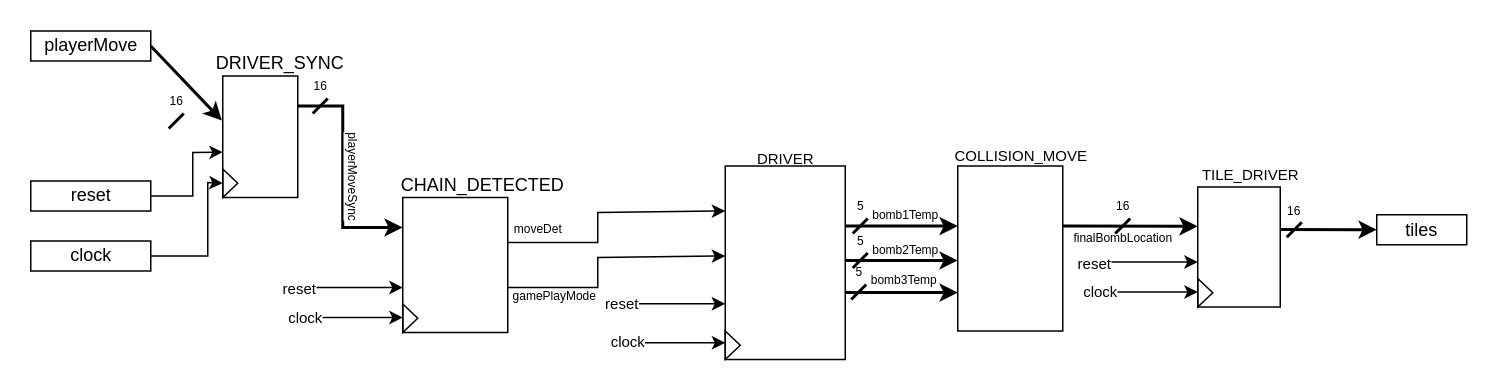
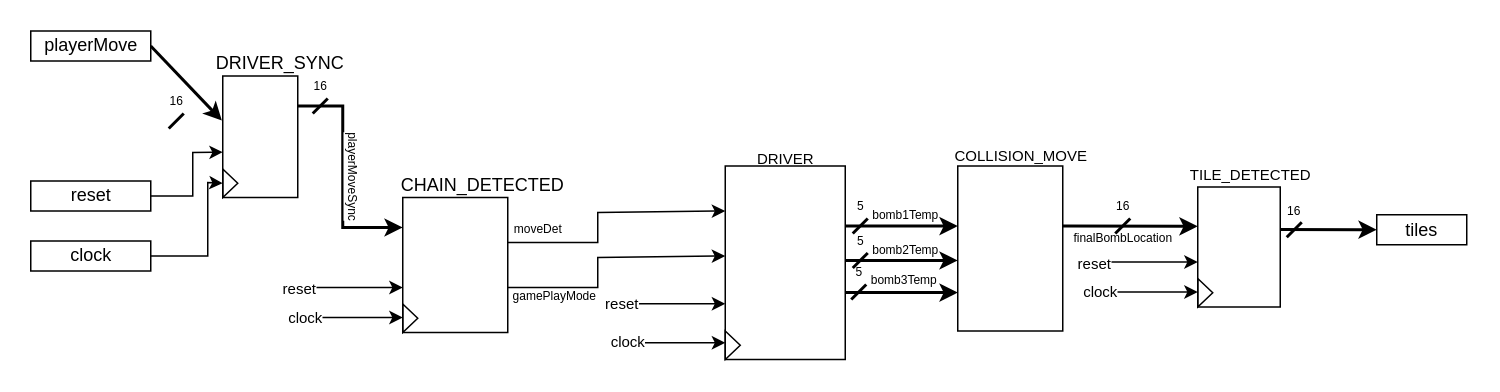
(1251, 175) -> (1251, 175)
